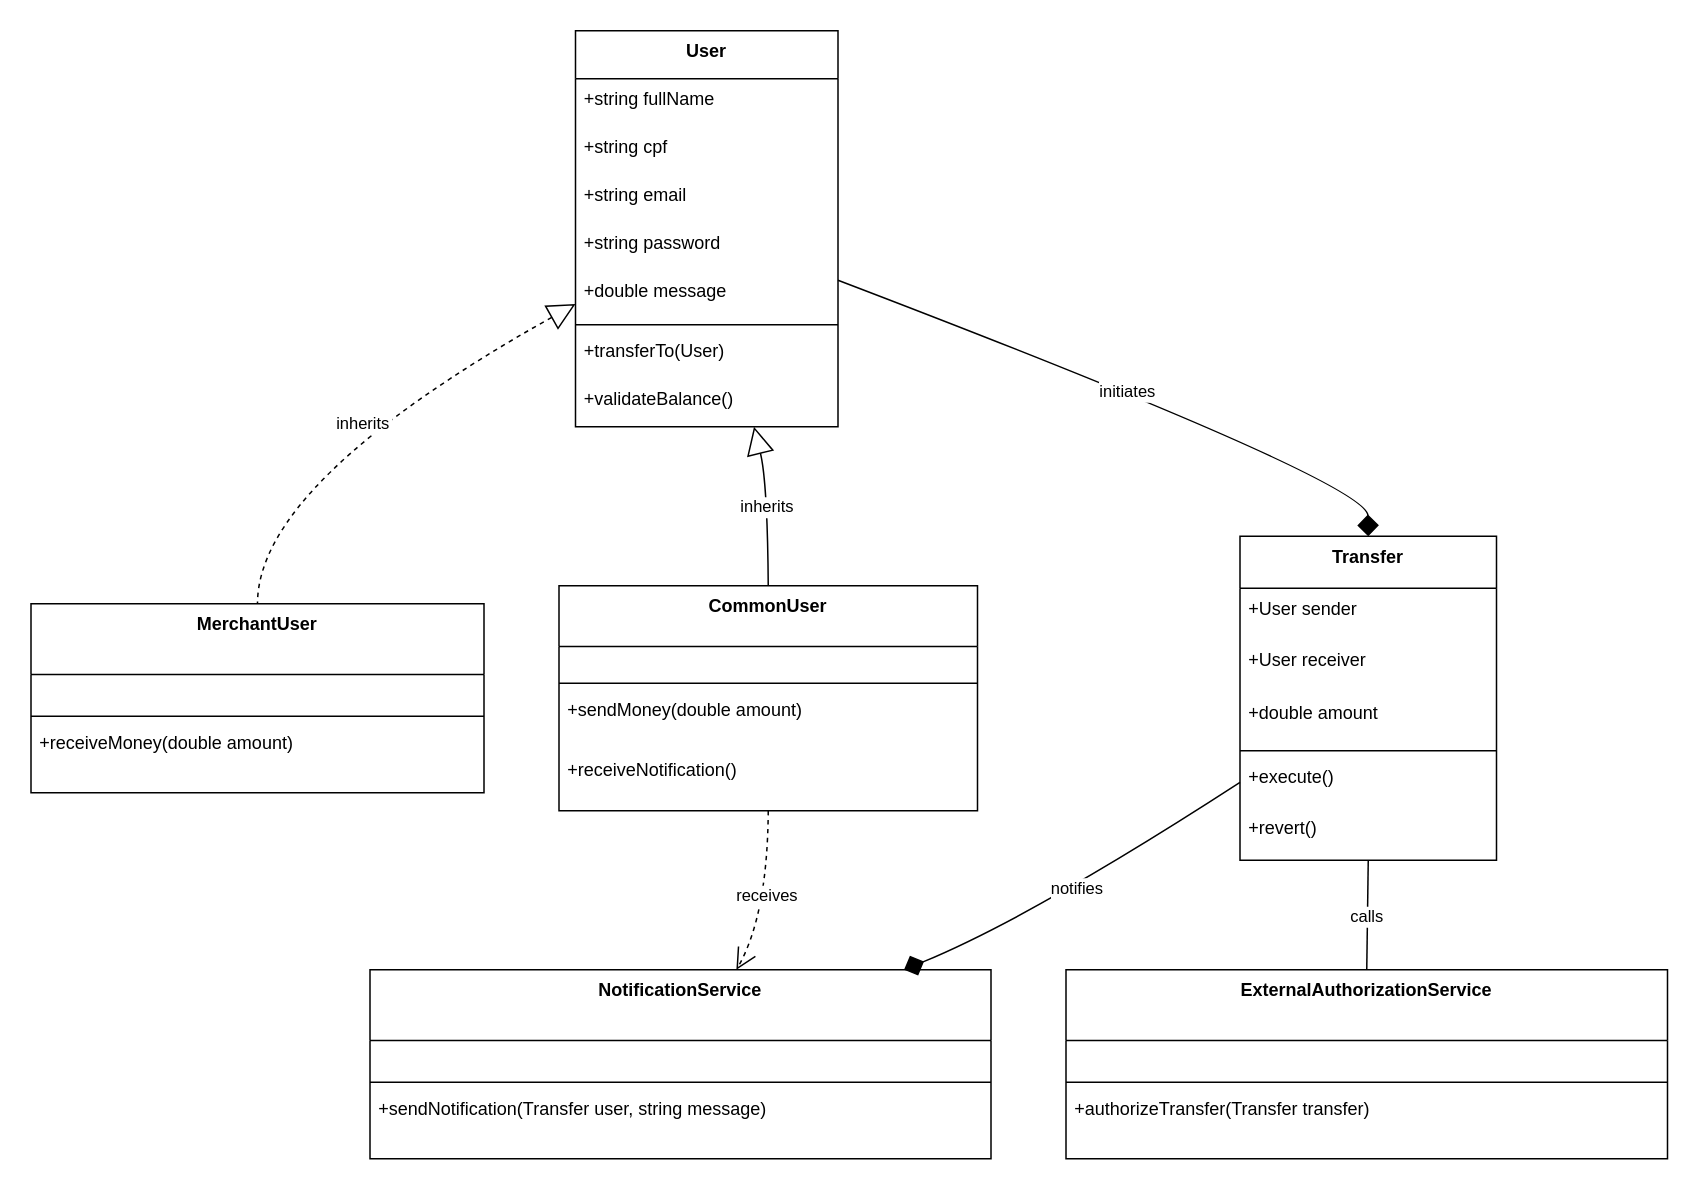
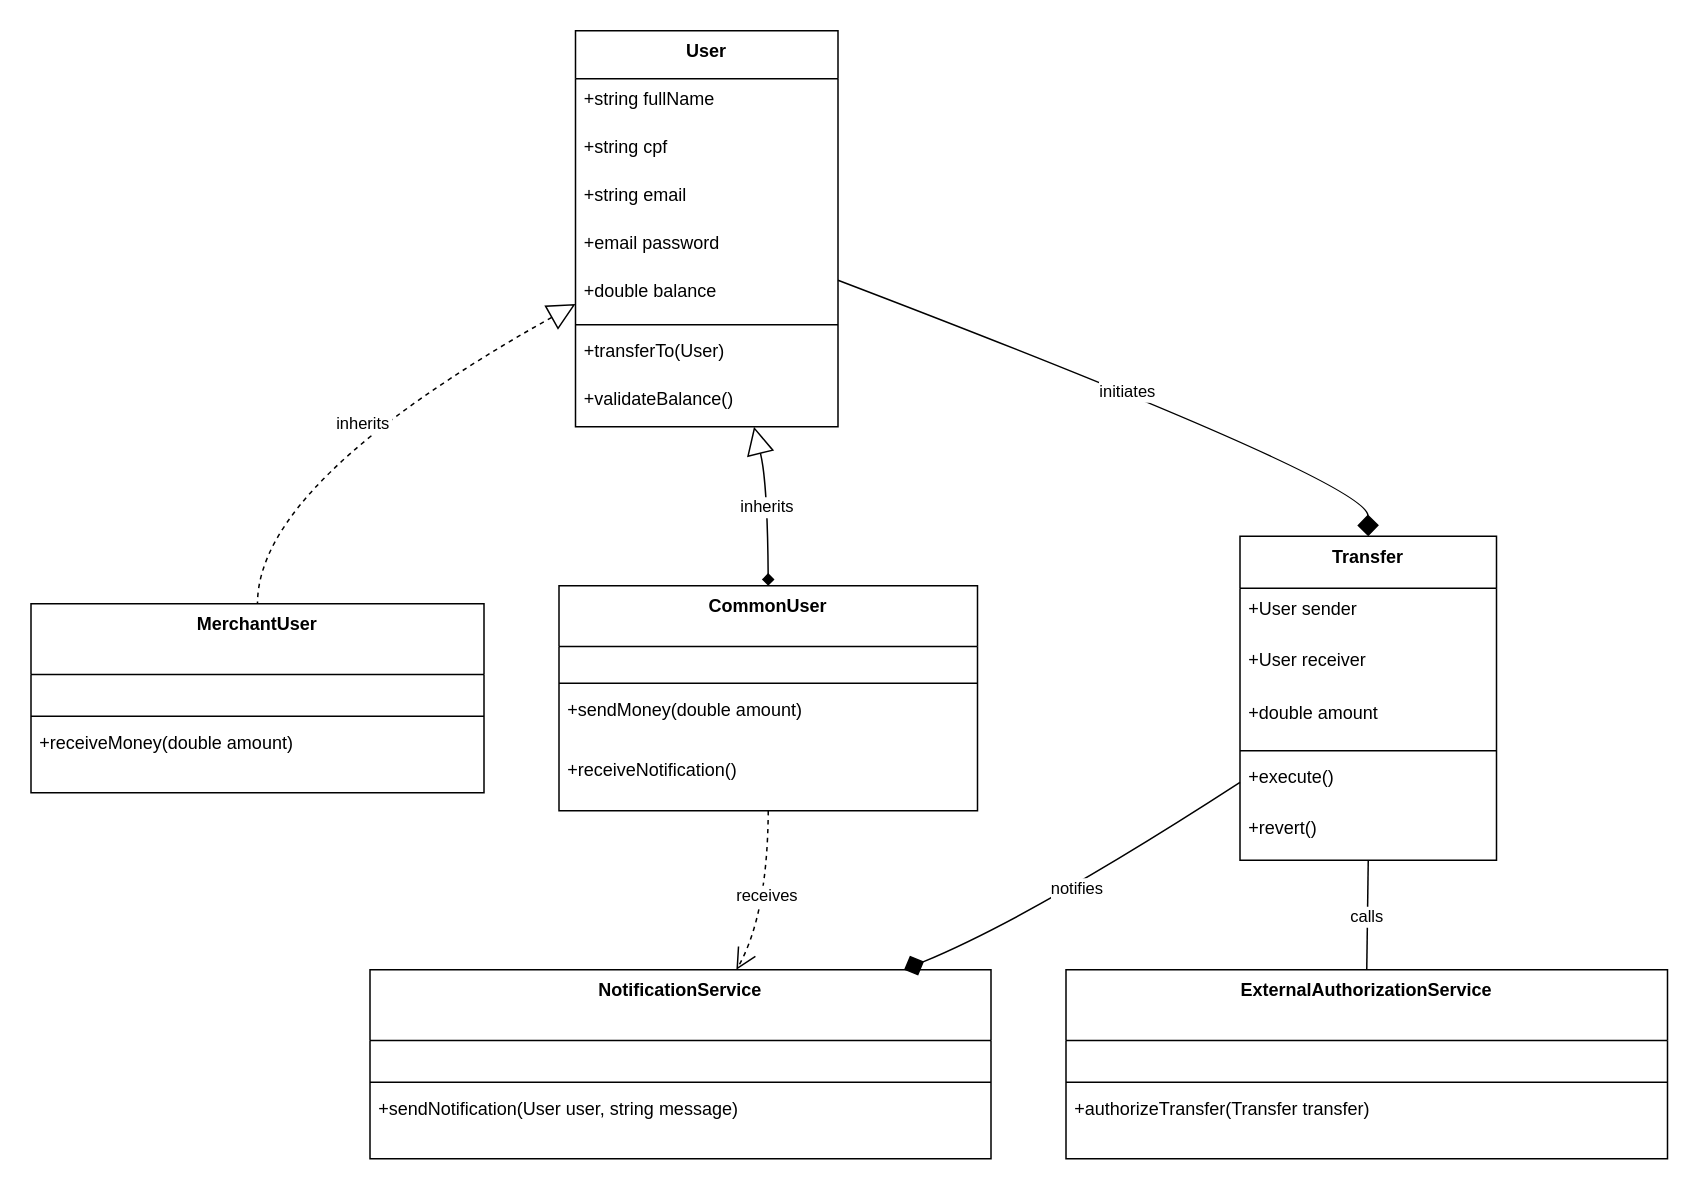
(659, 243) -> (652, 243)
(654, 291) -> (652, 291)
(768, 578) -> (768, 573)
(601, 1109) -> (581, 1109)
